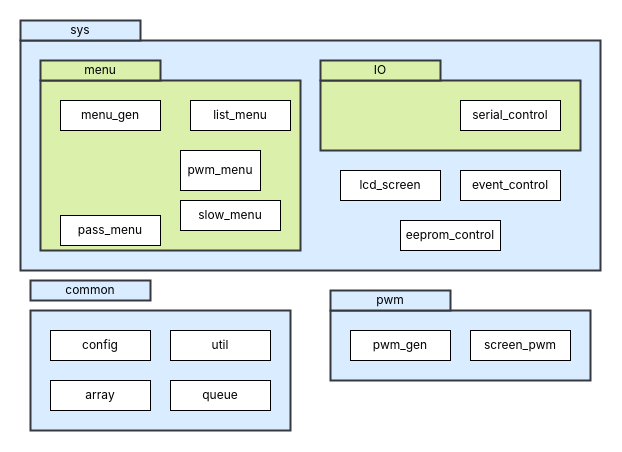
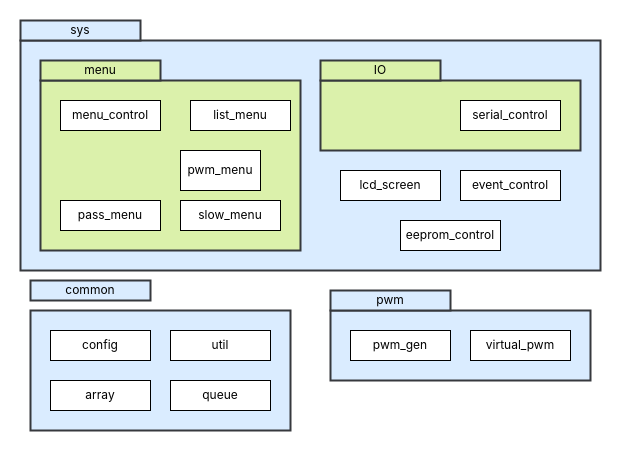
(111, 116) -> (111, 116)
(111, 231) -> (111, 216)
(521, 346) -> (521, 346)
